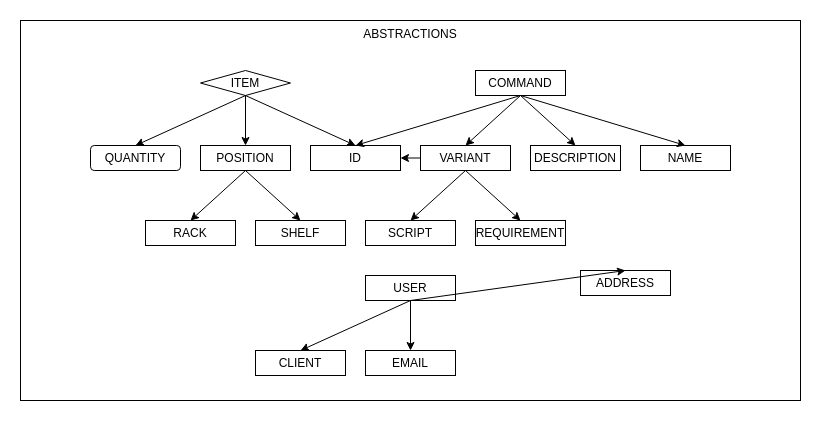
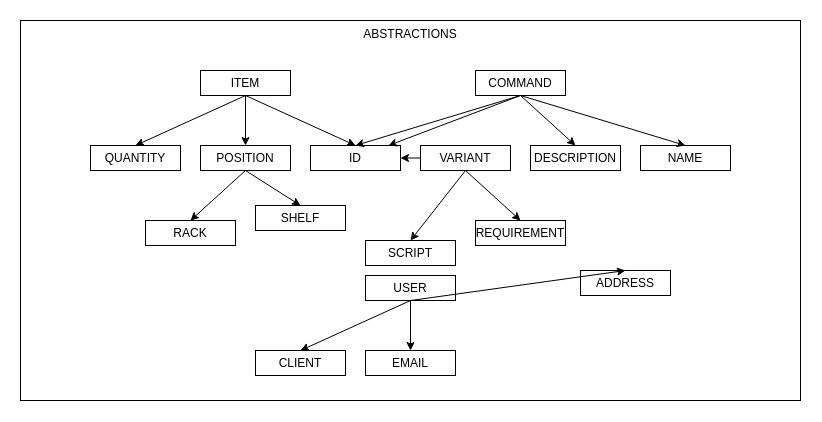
(246, 83) -> (246, 83)
(495, 119) -> (457, 120)
(136, 158) -> (136, 158)
(301, 233) -> (301, 218)
(411, 233) -> (411, 253)
